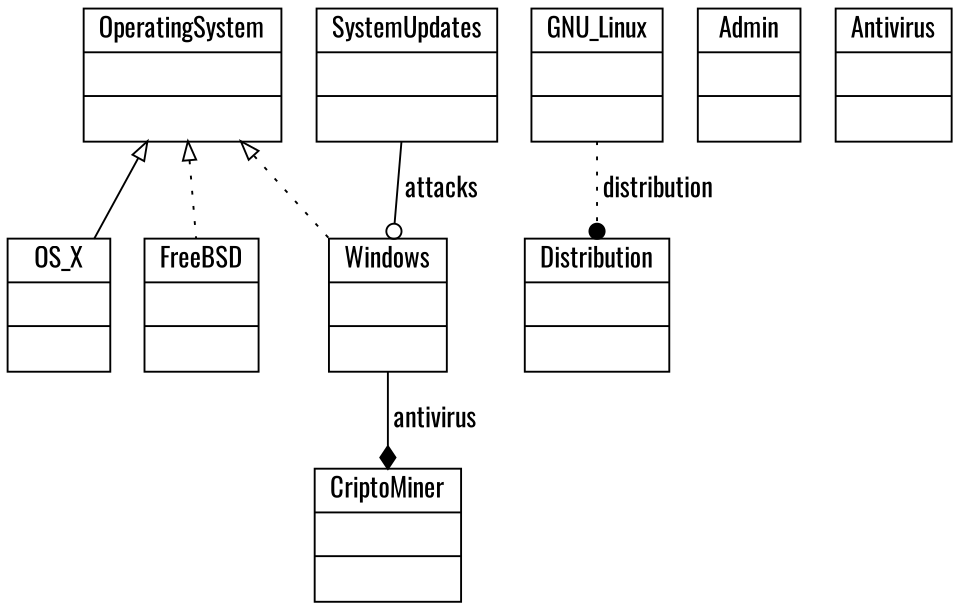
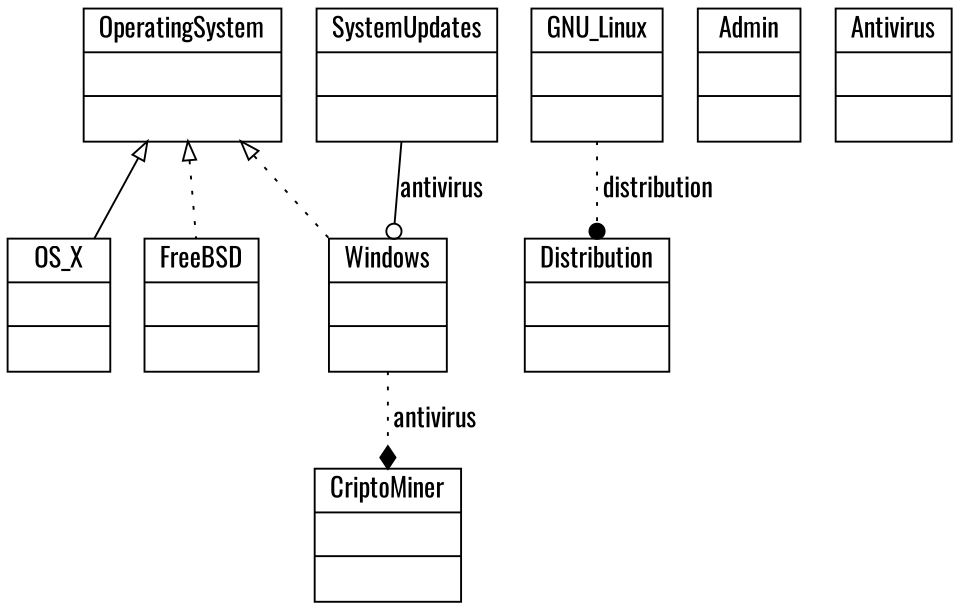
(442, 190) -> (442, 190)
(388, 409) -> (388, 409)
